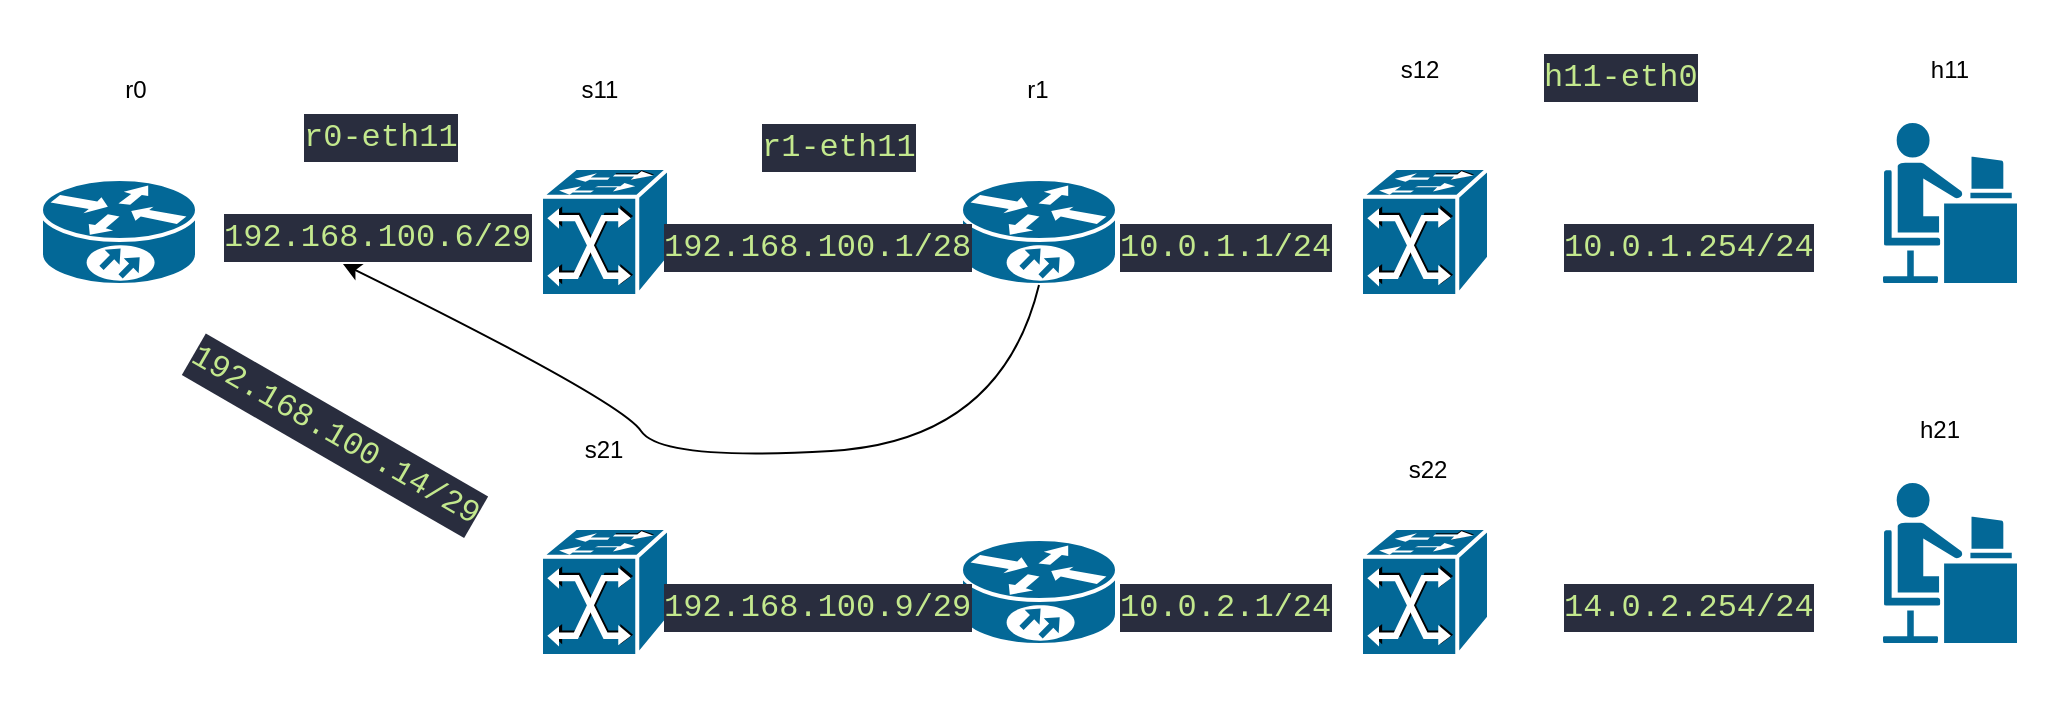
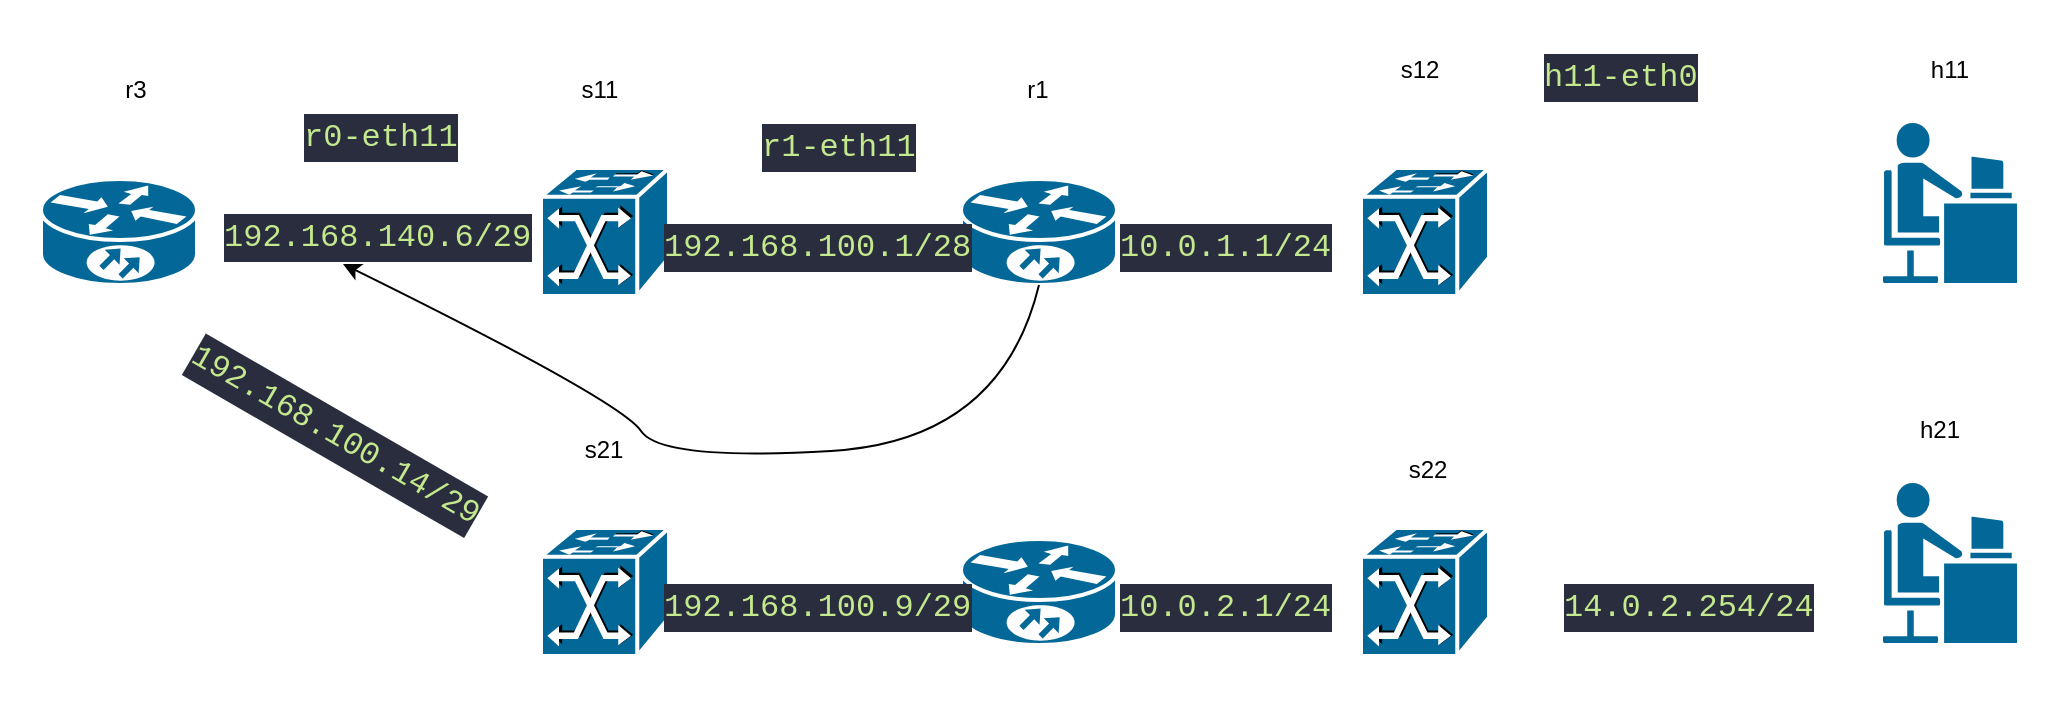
(137, 91) -> (137, 91)
(323, 229) -> (323, 229)
(1721, 261) -> none
